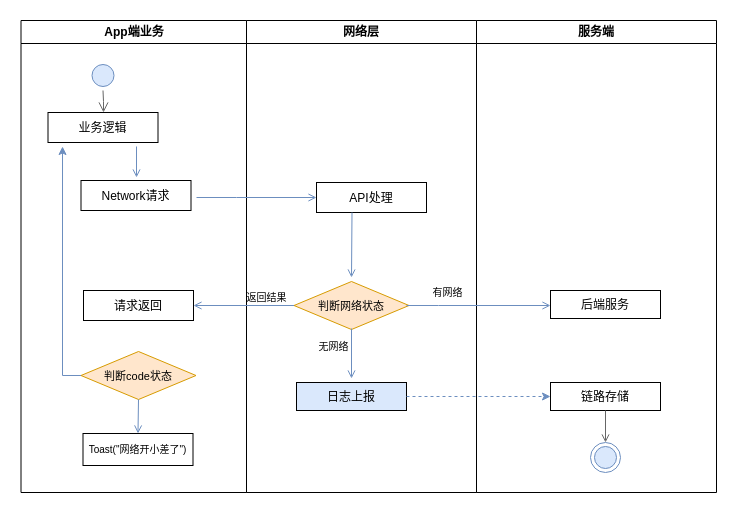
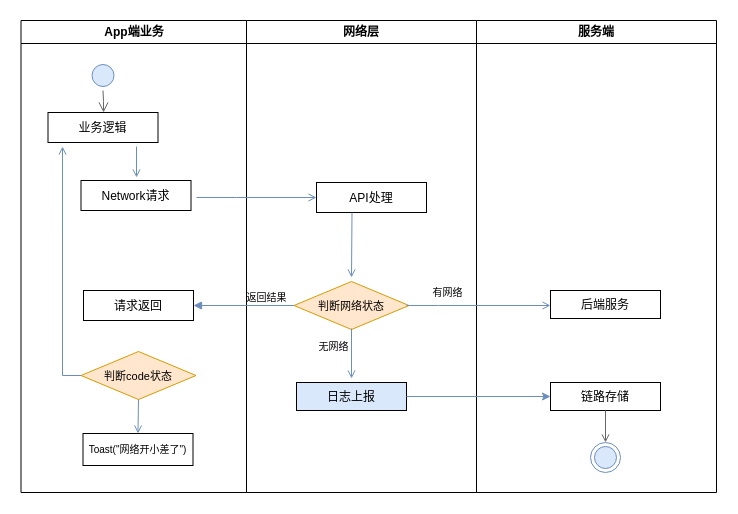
(63, 155) -> (63, 153)
(200, 306) -> (203, 306)
(474, 397) -> (474, 397)
